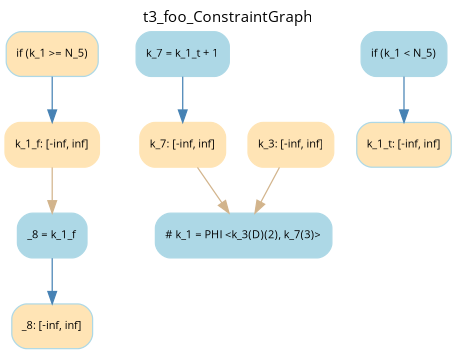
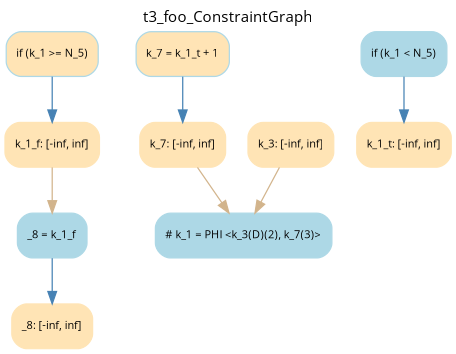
(183, 54) -> (183, 54)
(404, 145) -> (404, 145)
(52, 326) -> (52, 326)
